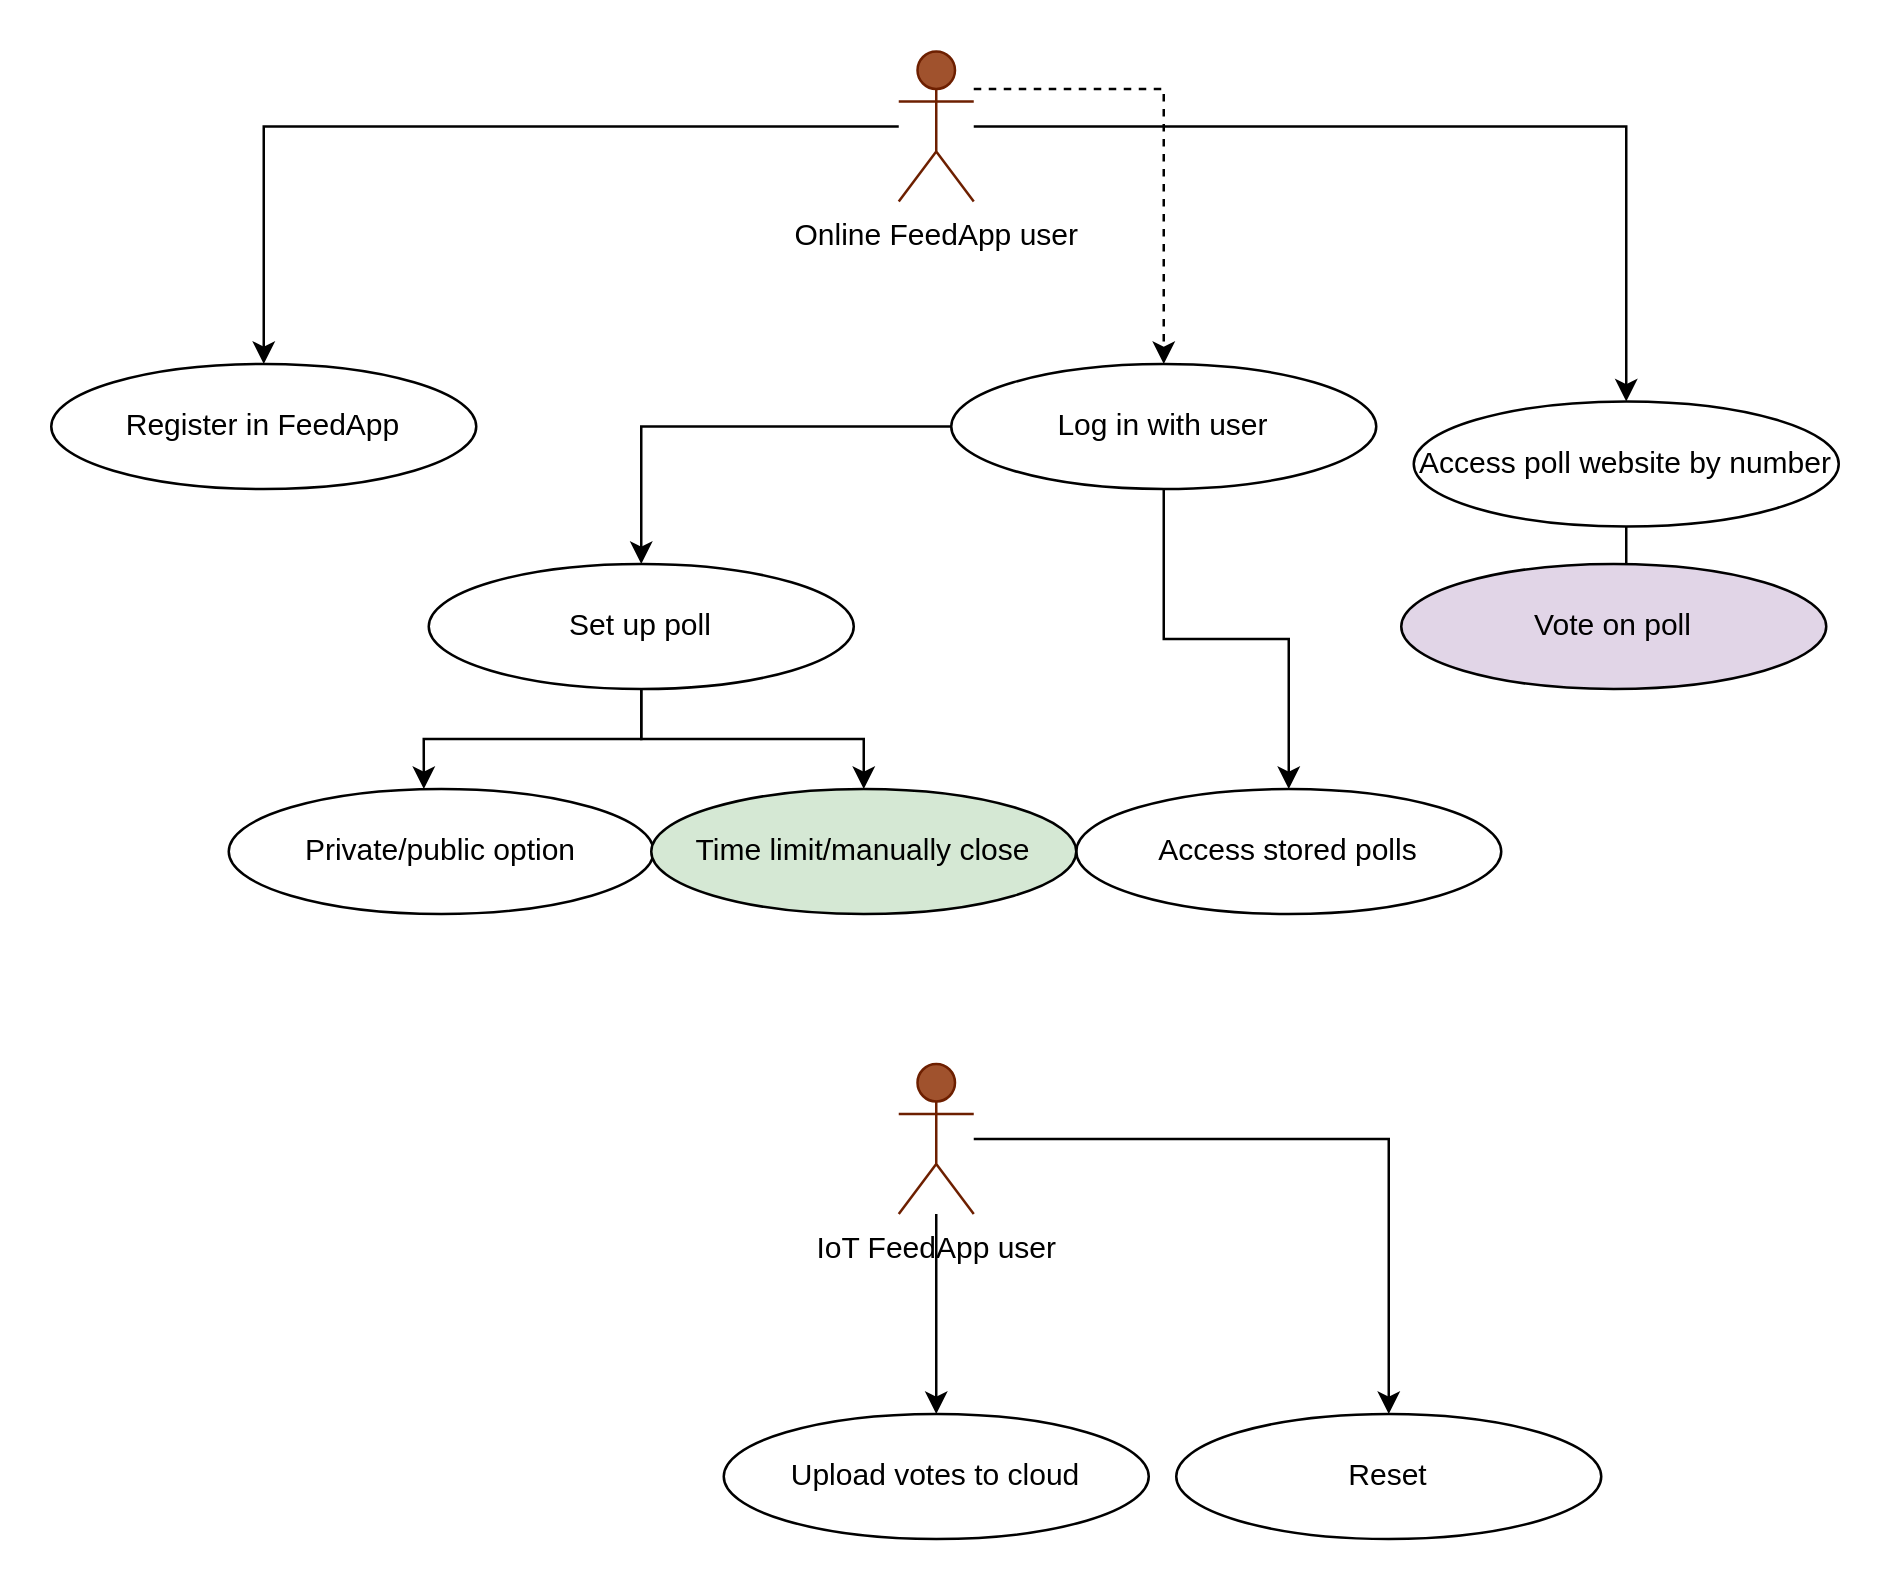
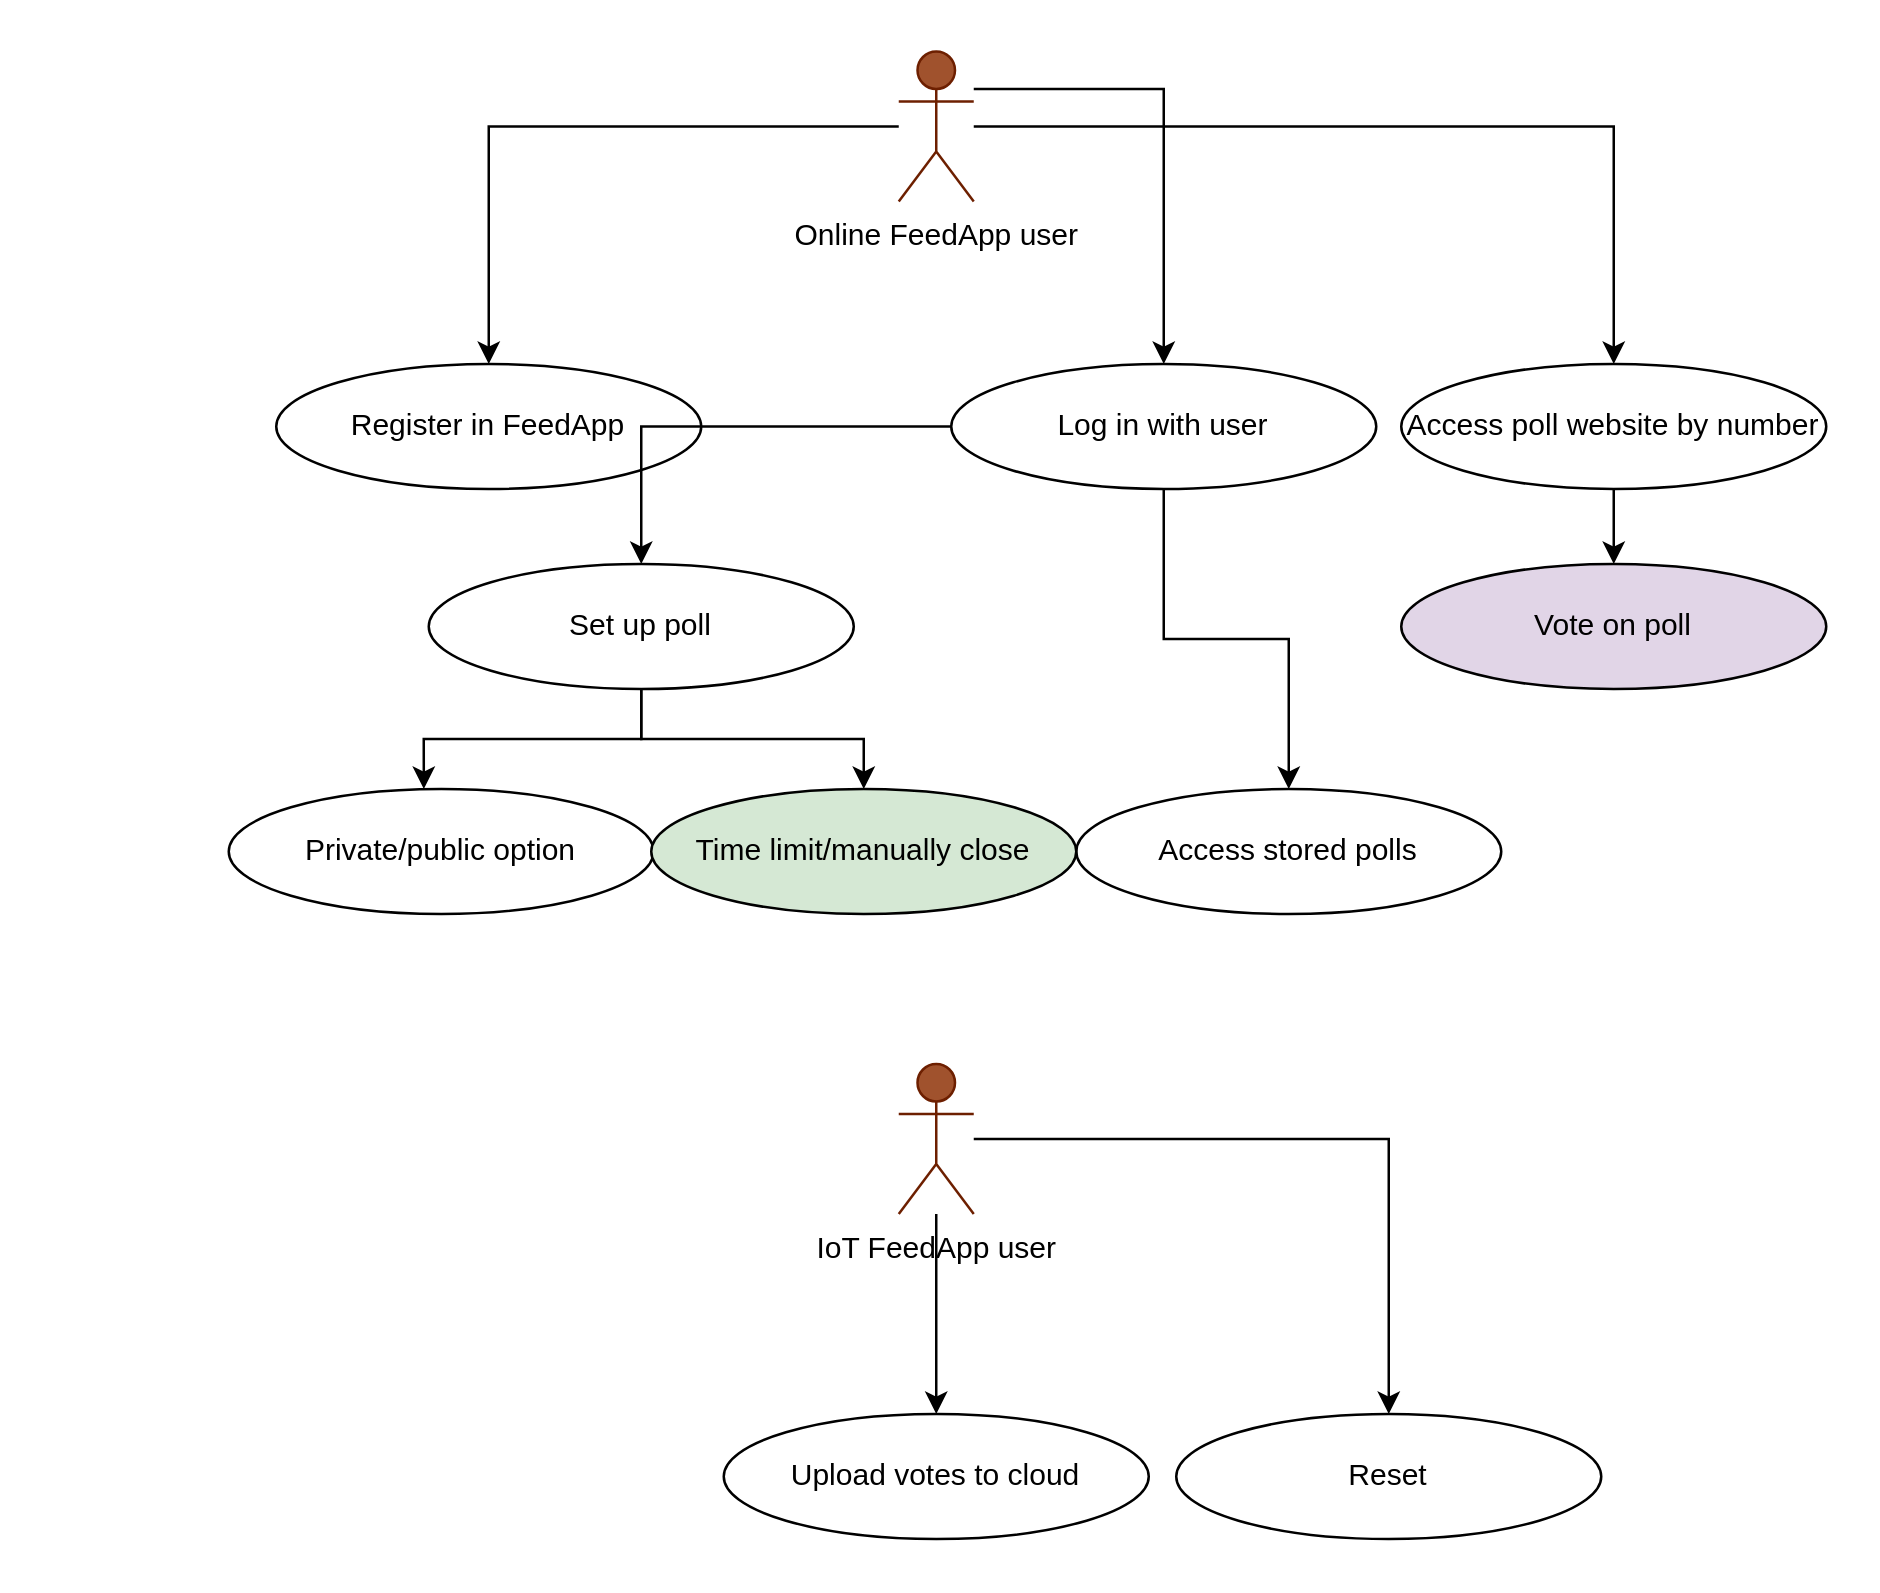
(1088, 89) -> (1088, 89)
(264, 426) -> (489, 426)
(1626, 464) -> (1614, 426)
